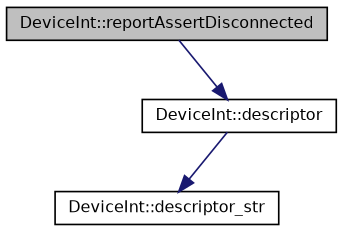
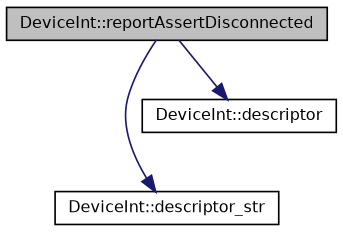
(208, 156) -> (126, 108)
